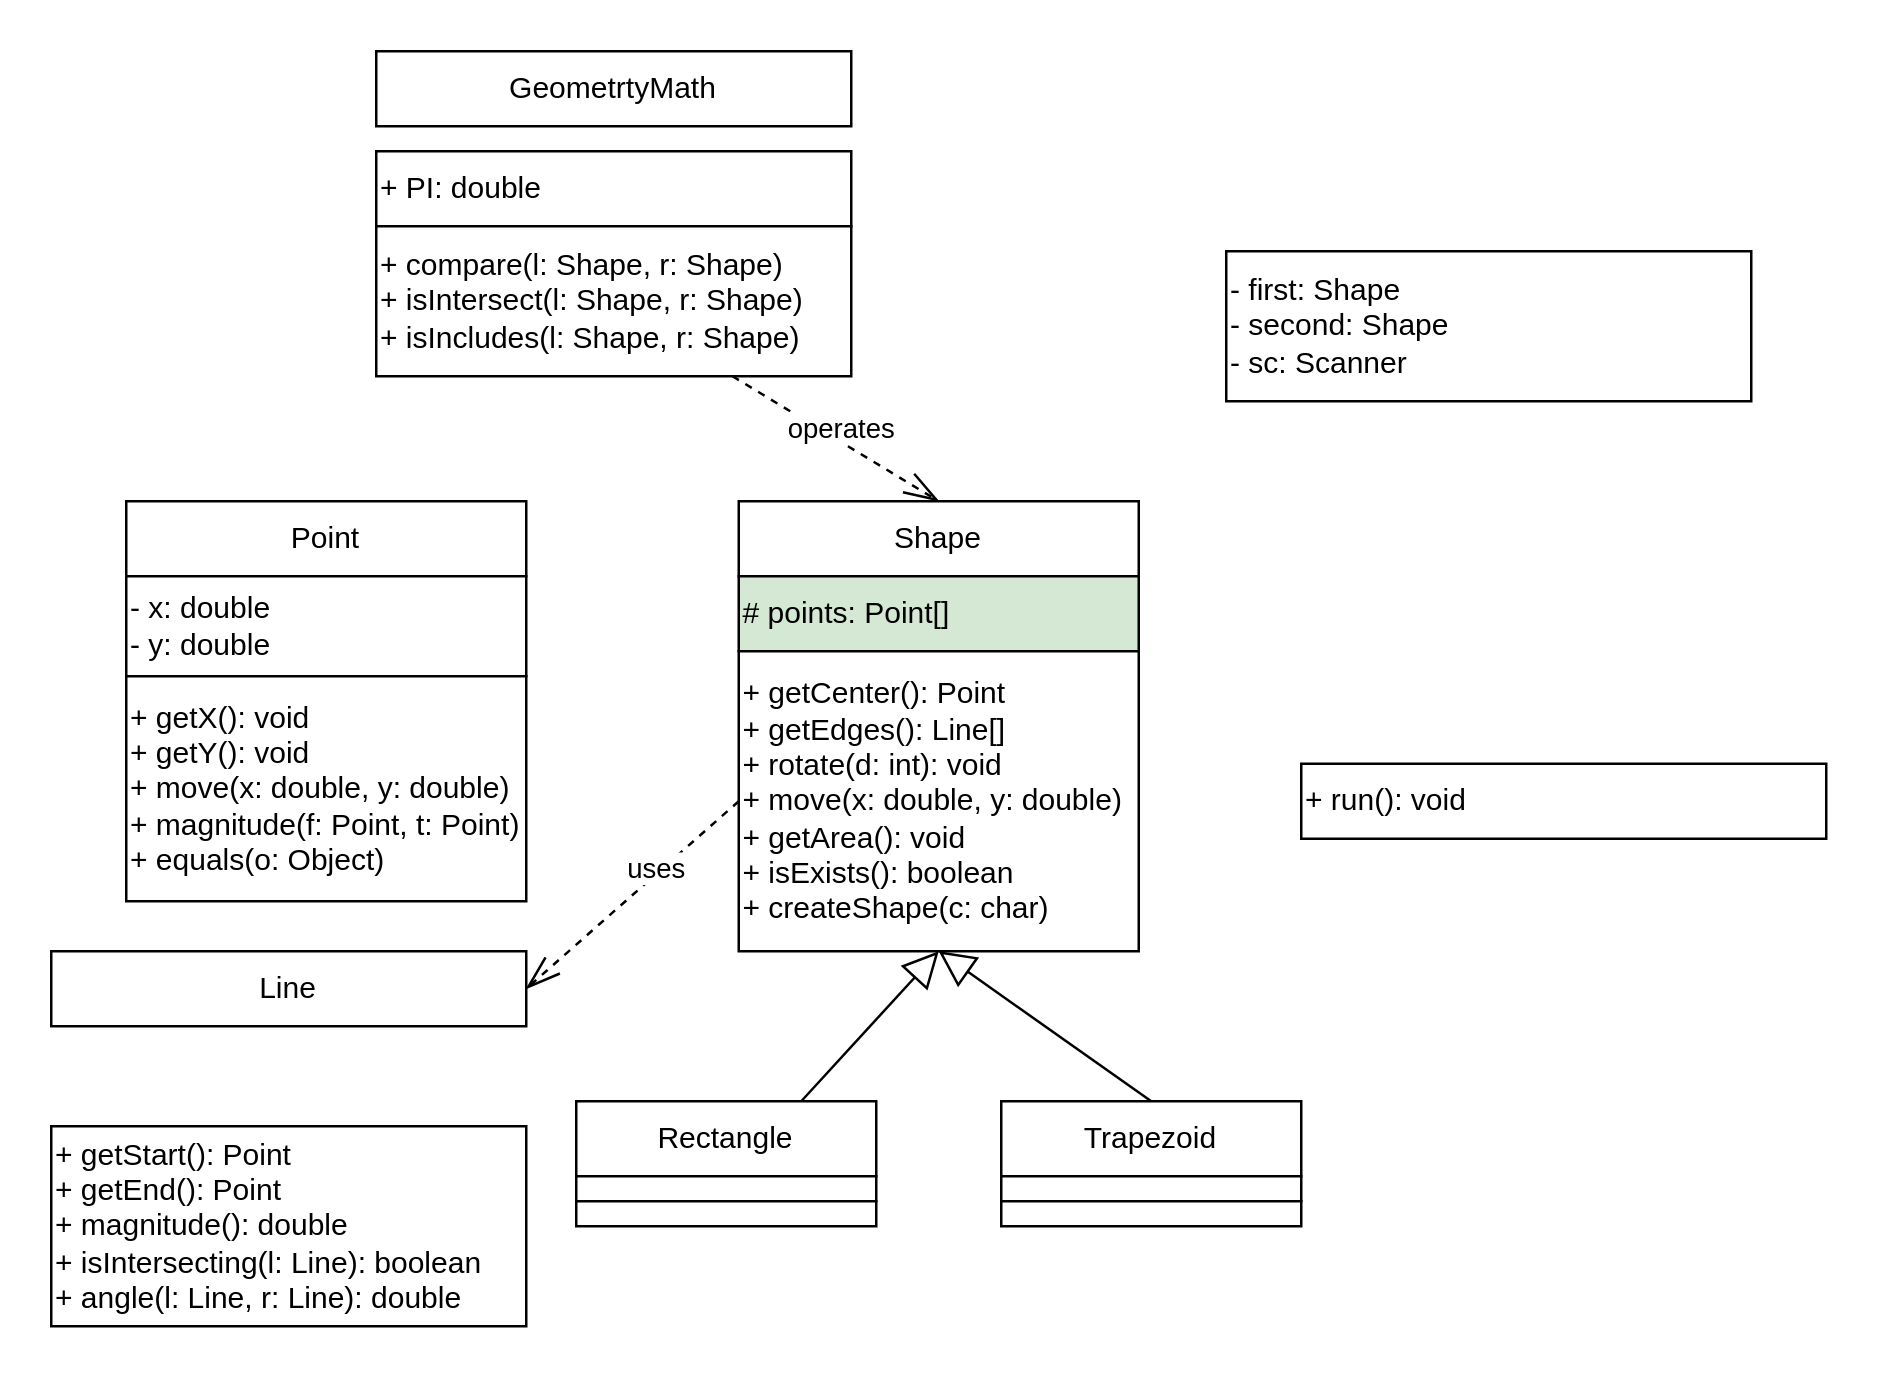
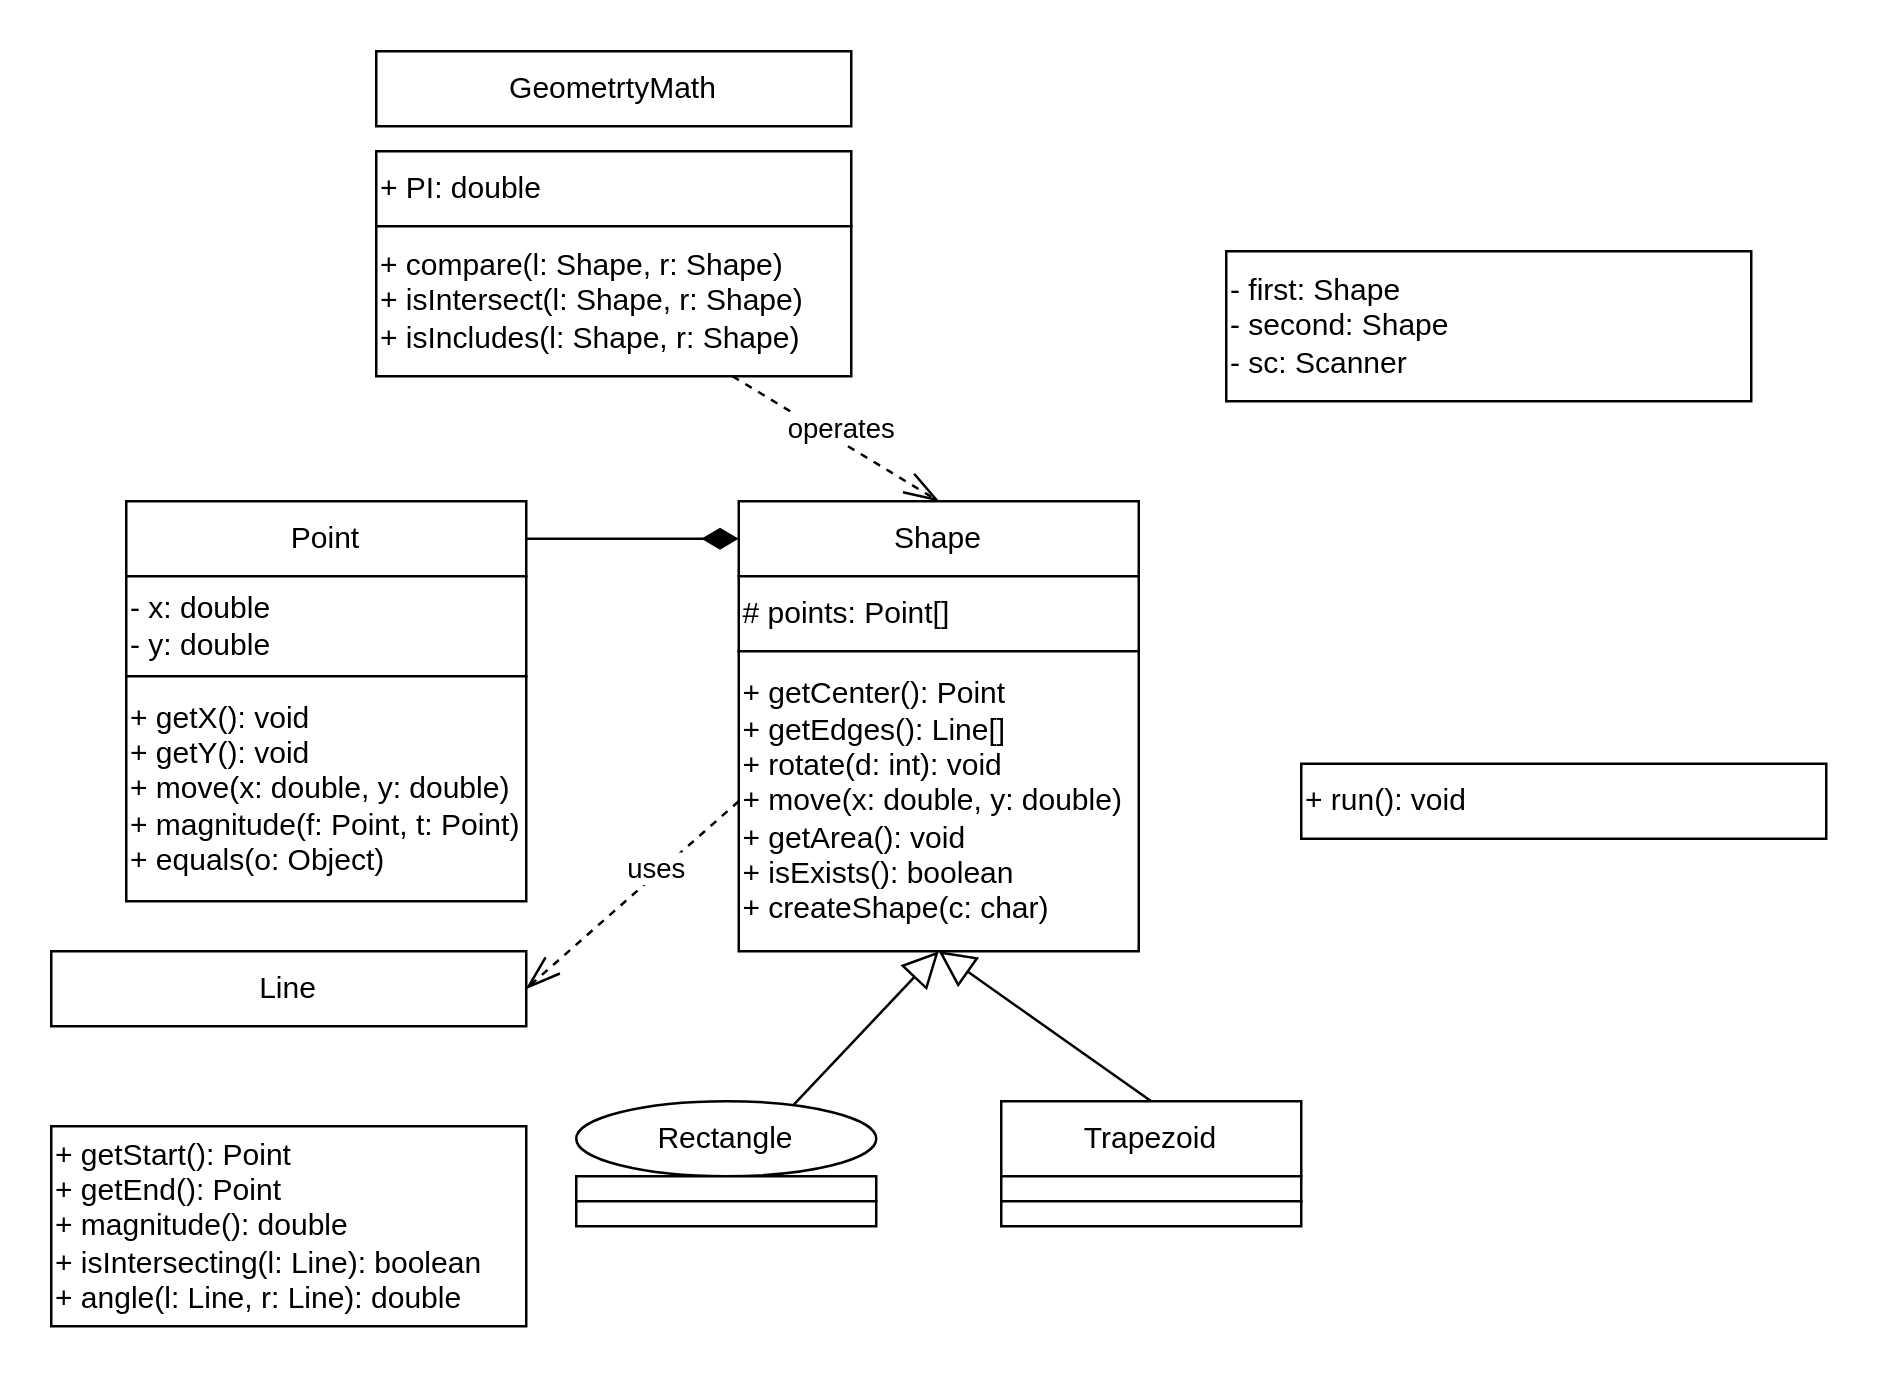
(526, 539) -> (615, 539)
(939, 614) -> (939, 614)
(726, 1139) -> (726, 1139)
